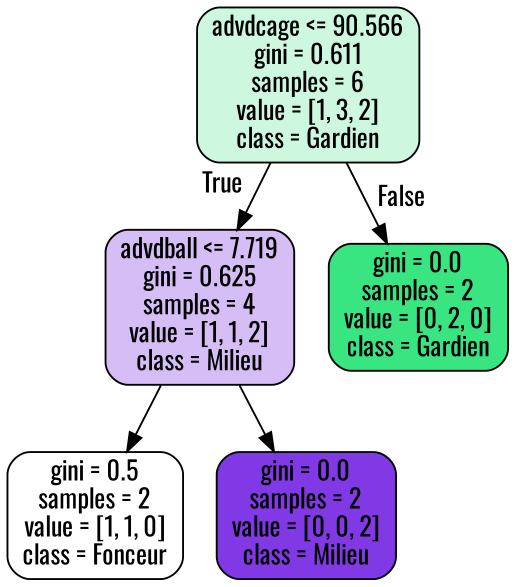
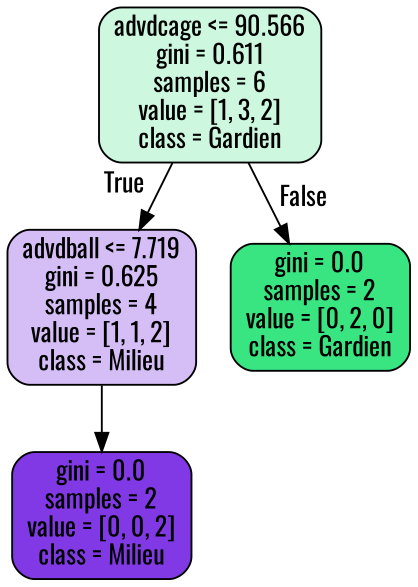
(95, 516) -> none
